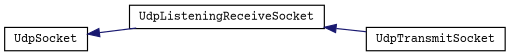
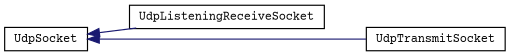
(351, 30) -> (233, 39)
